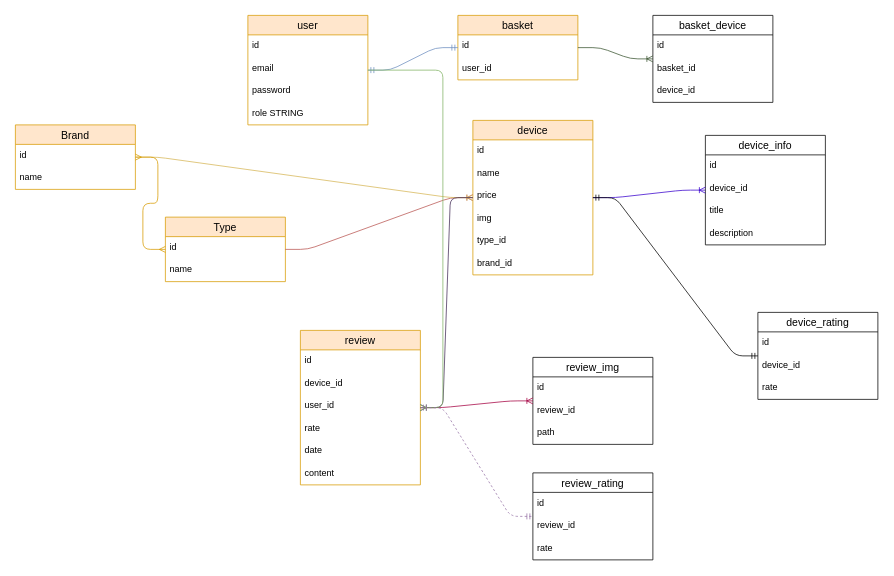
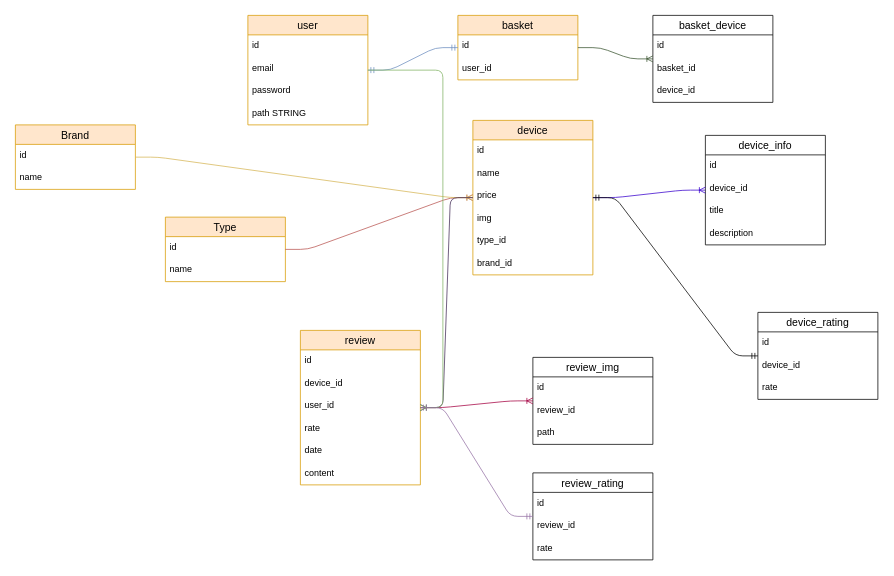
(277, 113) -> (279, 113)
(143, 208) -> none
(481, 469) -> (481, 469)
